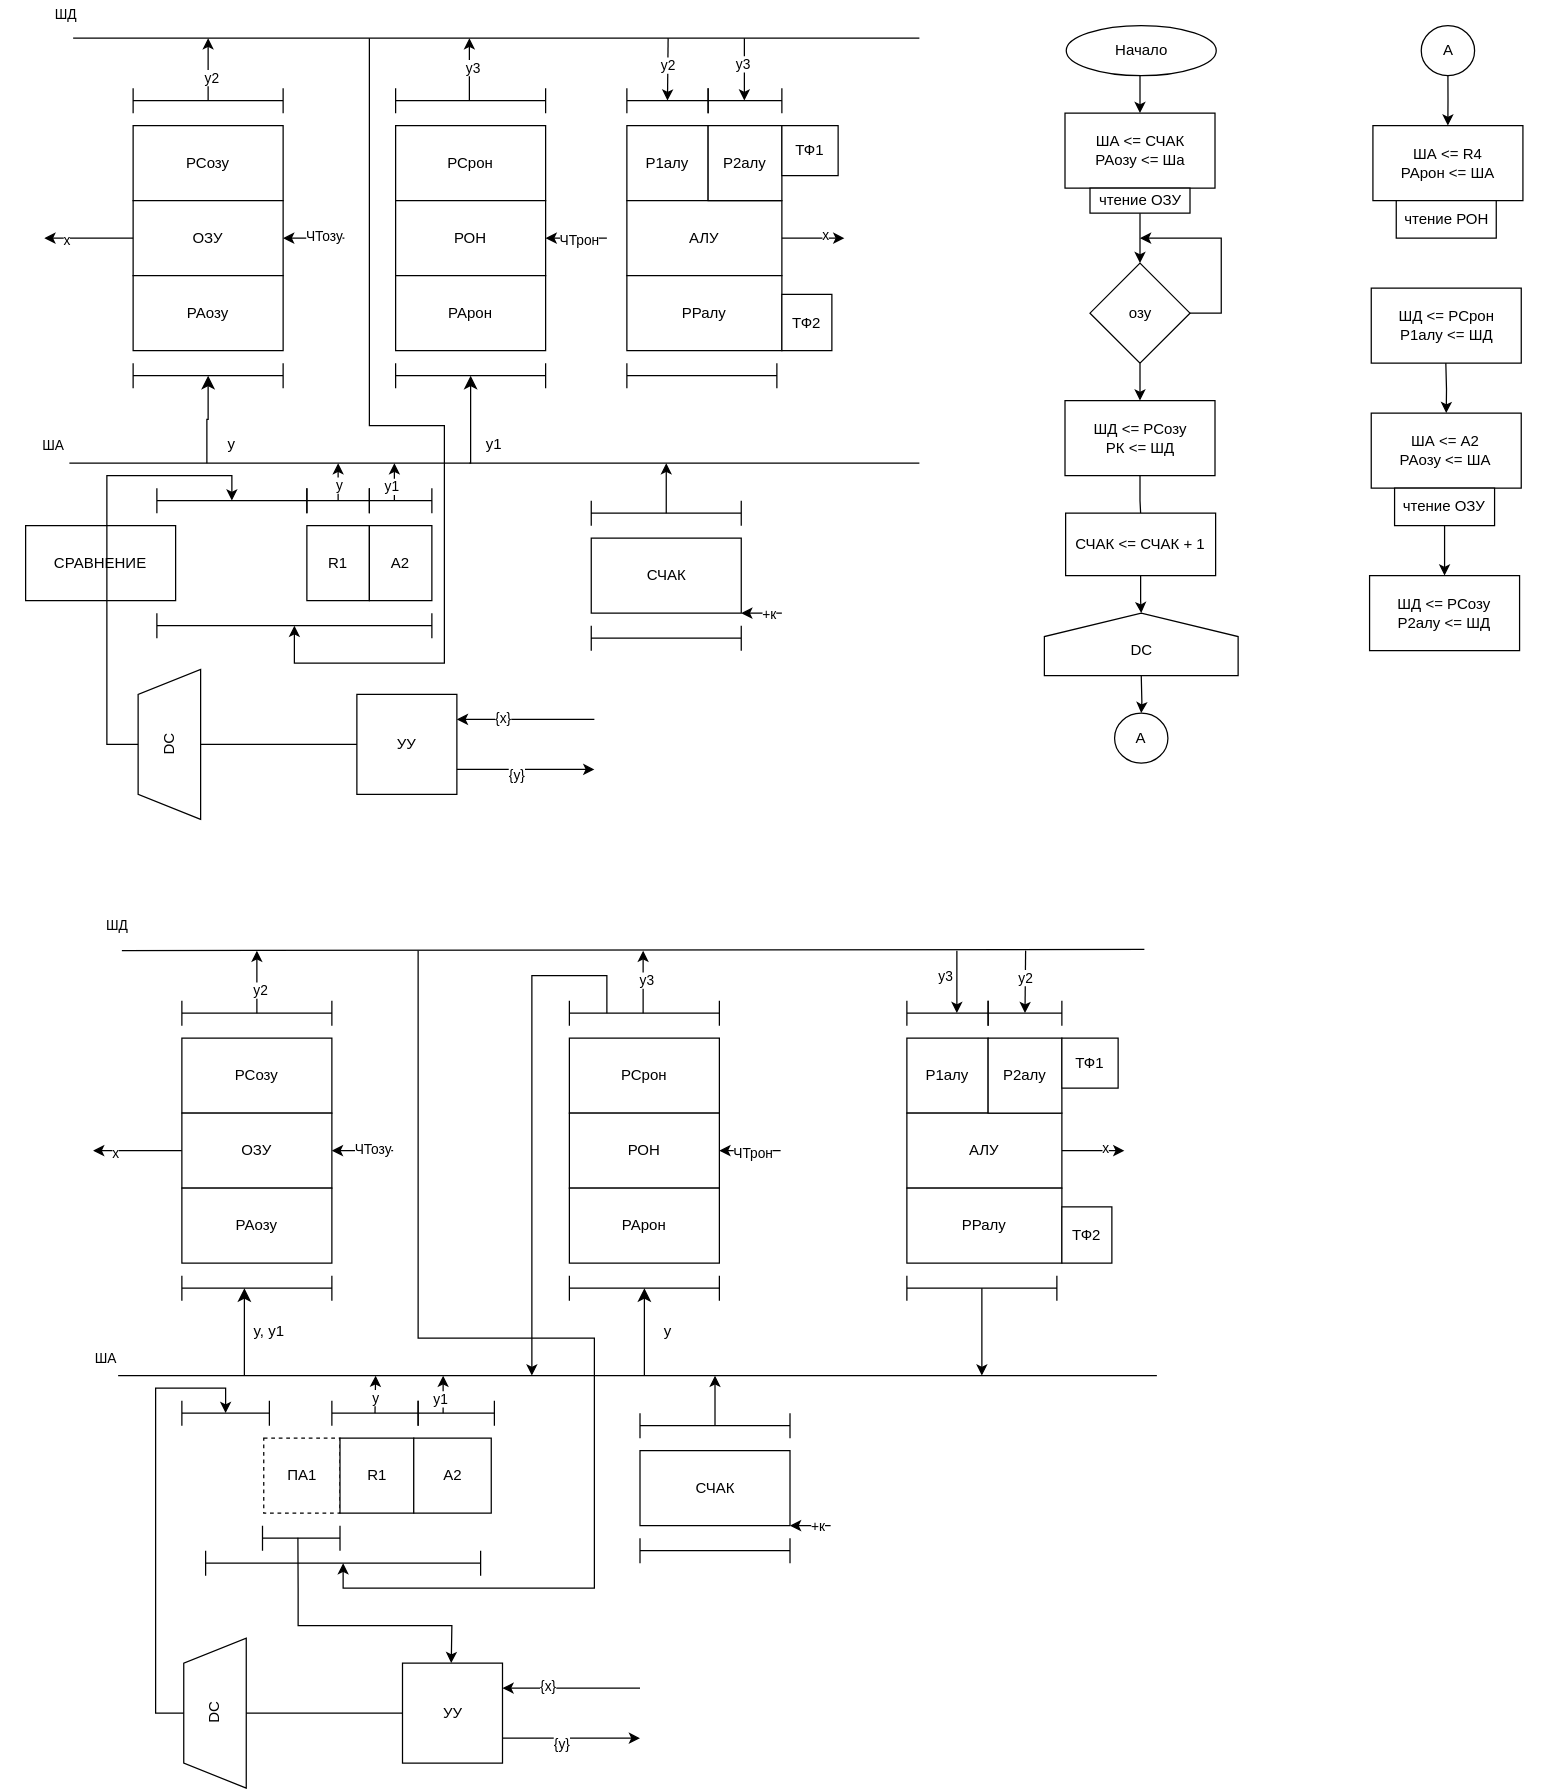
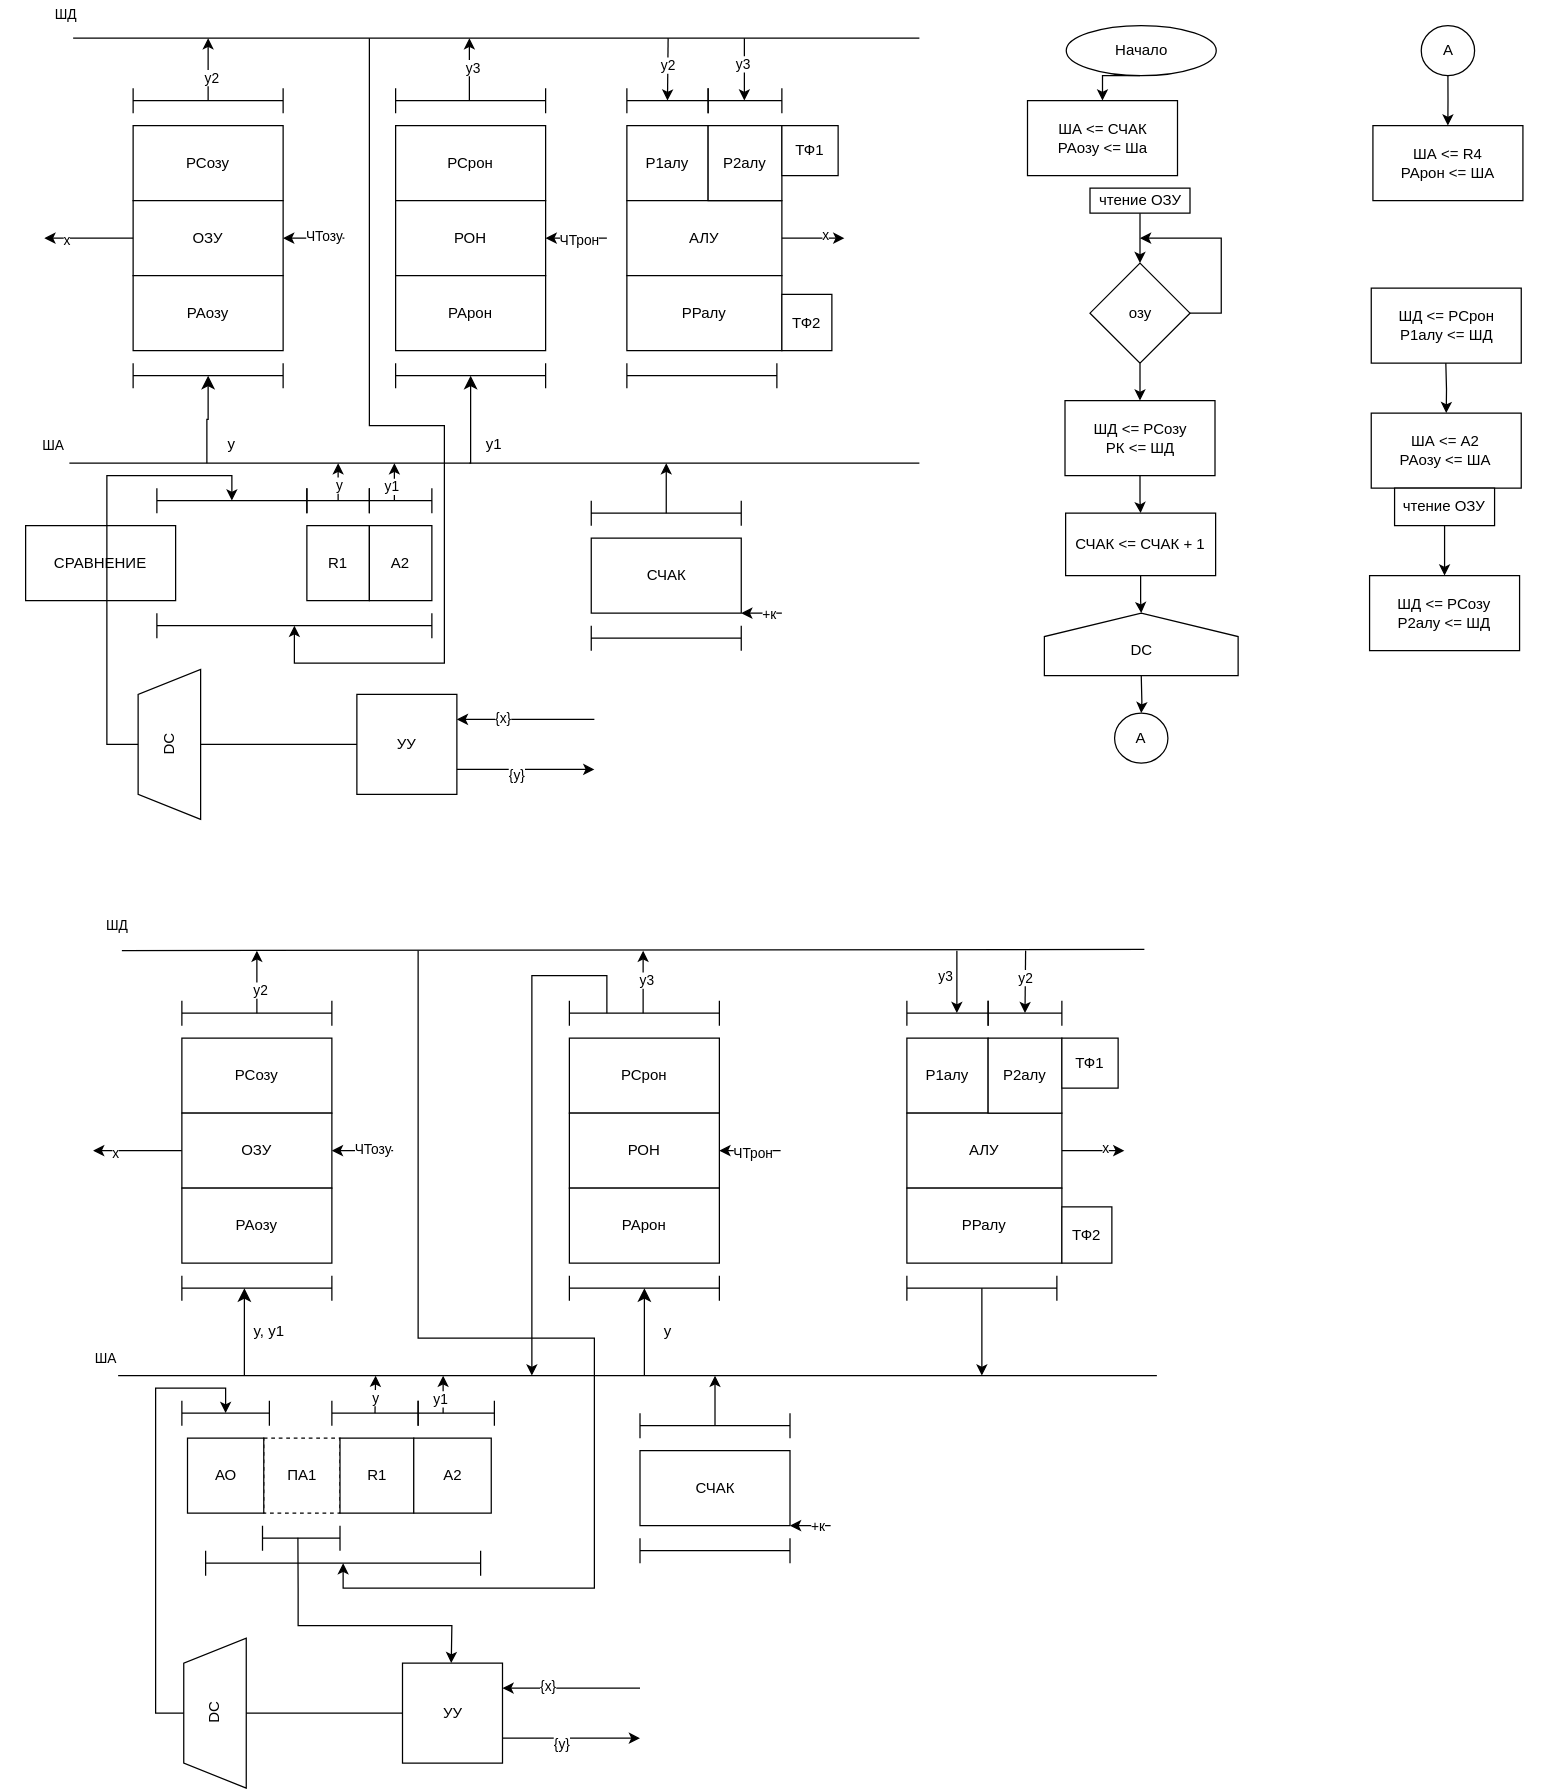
(1140, 151) -> (1103, 138)
(1446, 219) -> none
(1140, 506) -> (1140, 503)
none -> (226, 1476)
